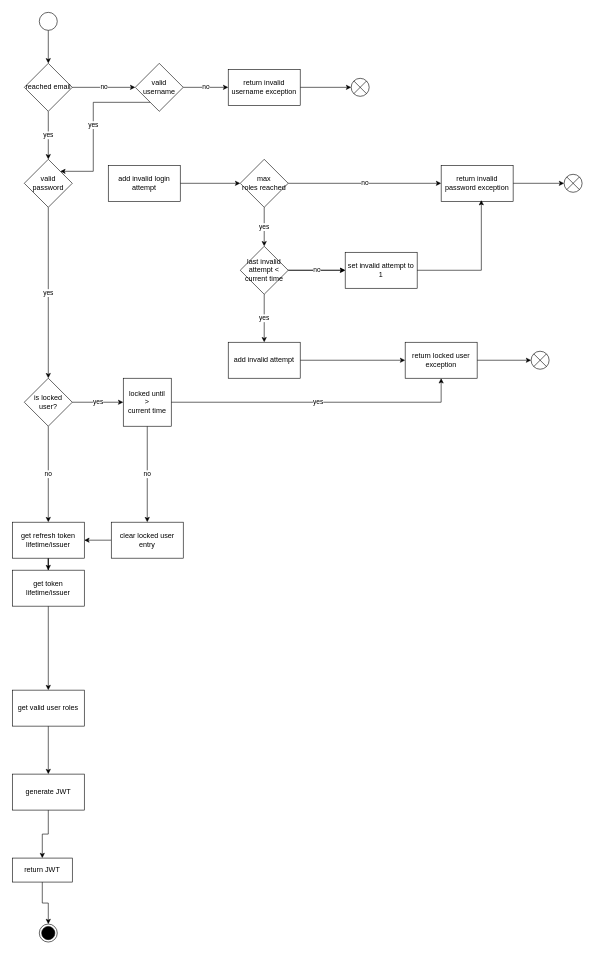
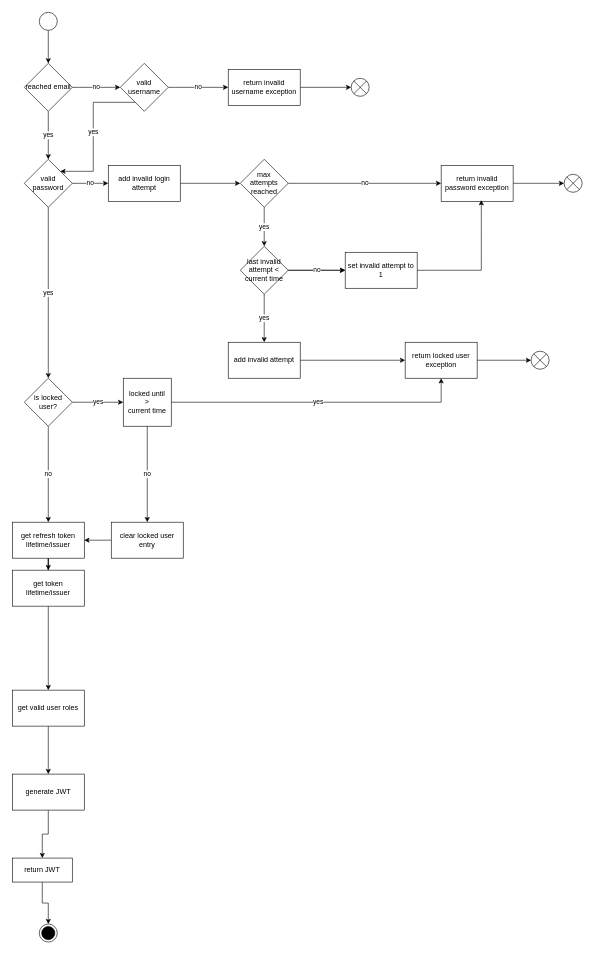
(159, 87) -> (144, 87)
none -> (94, 183)
(264, 183) -> (264, 183)
